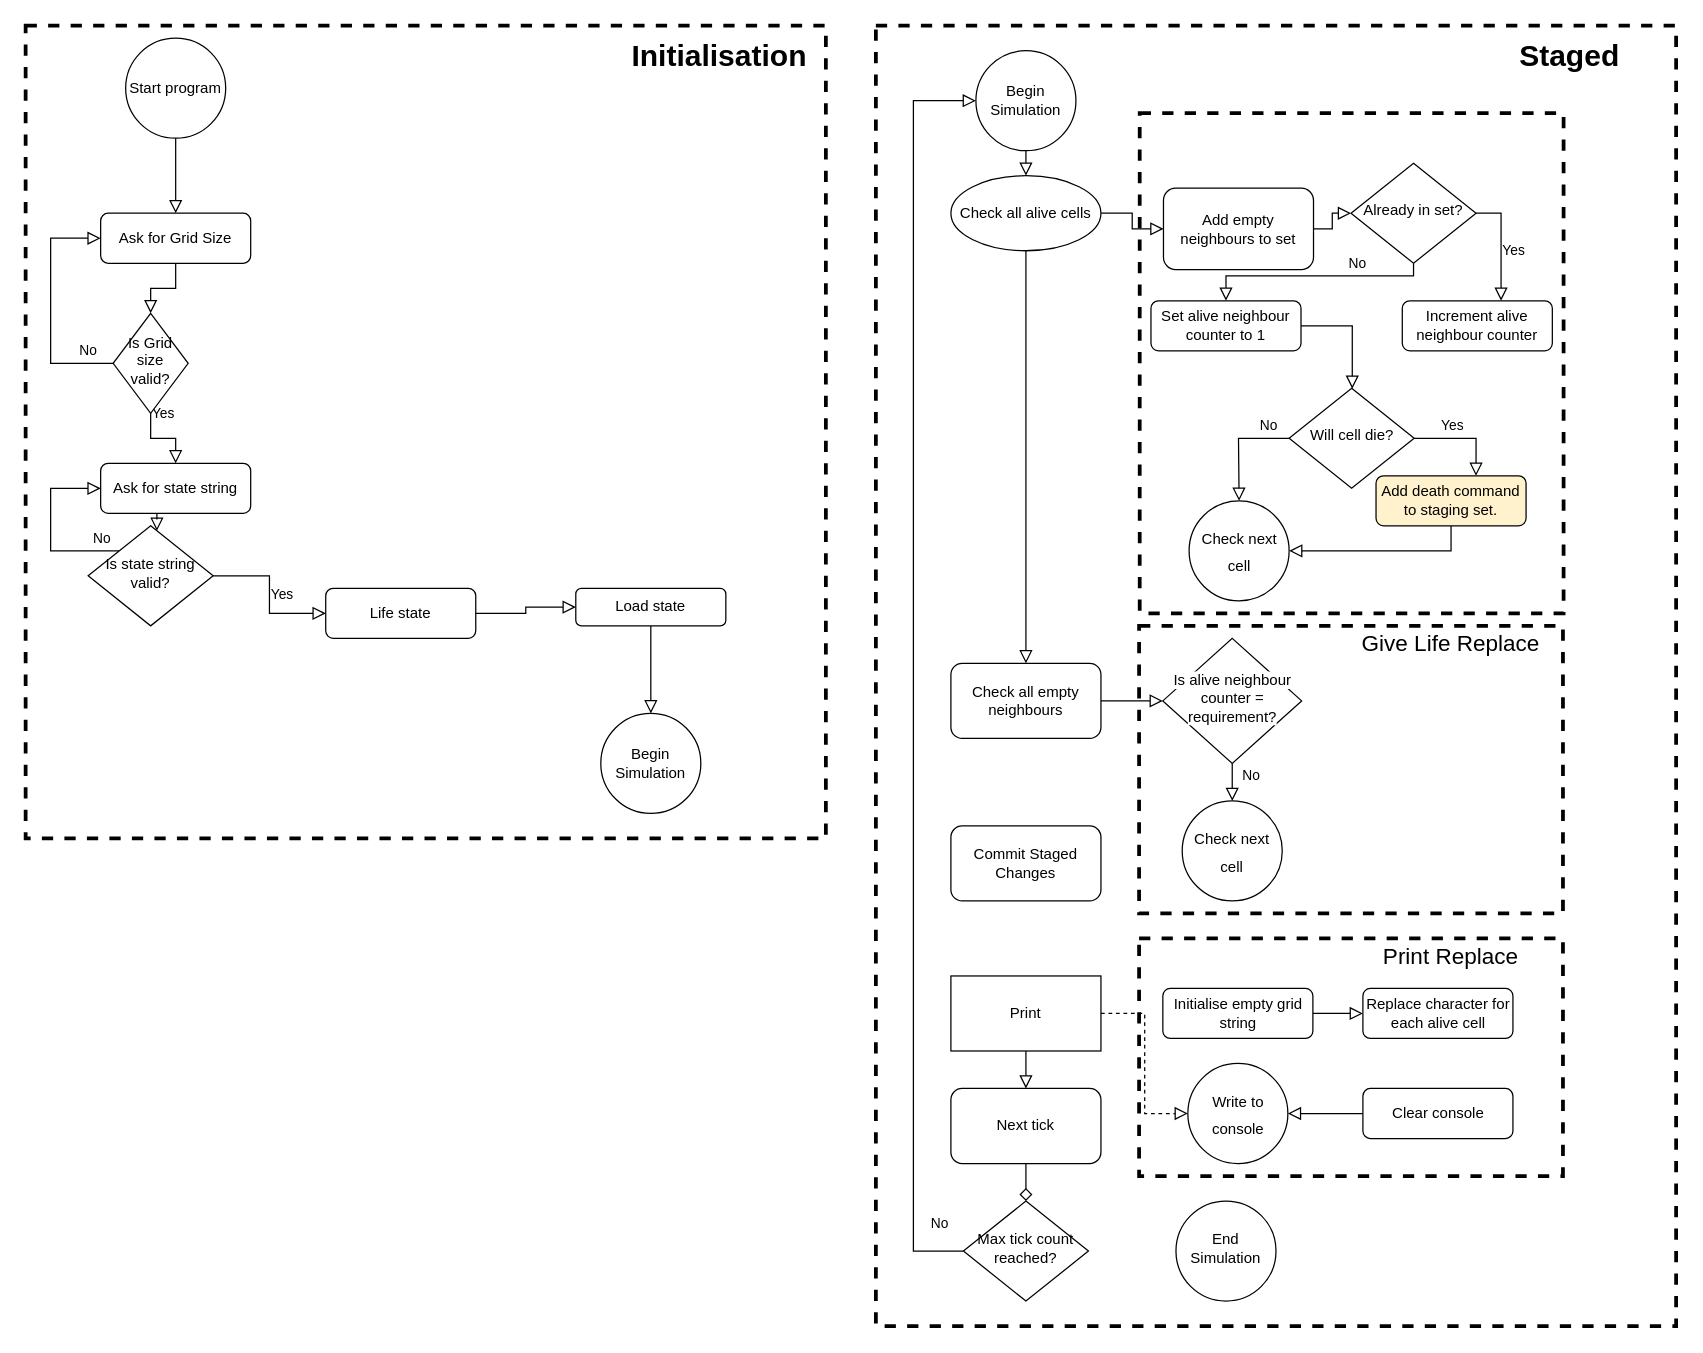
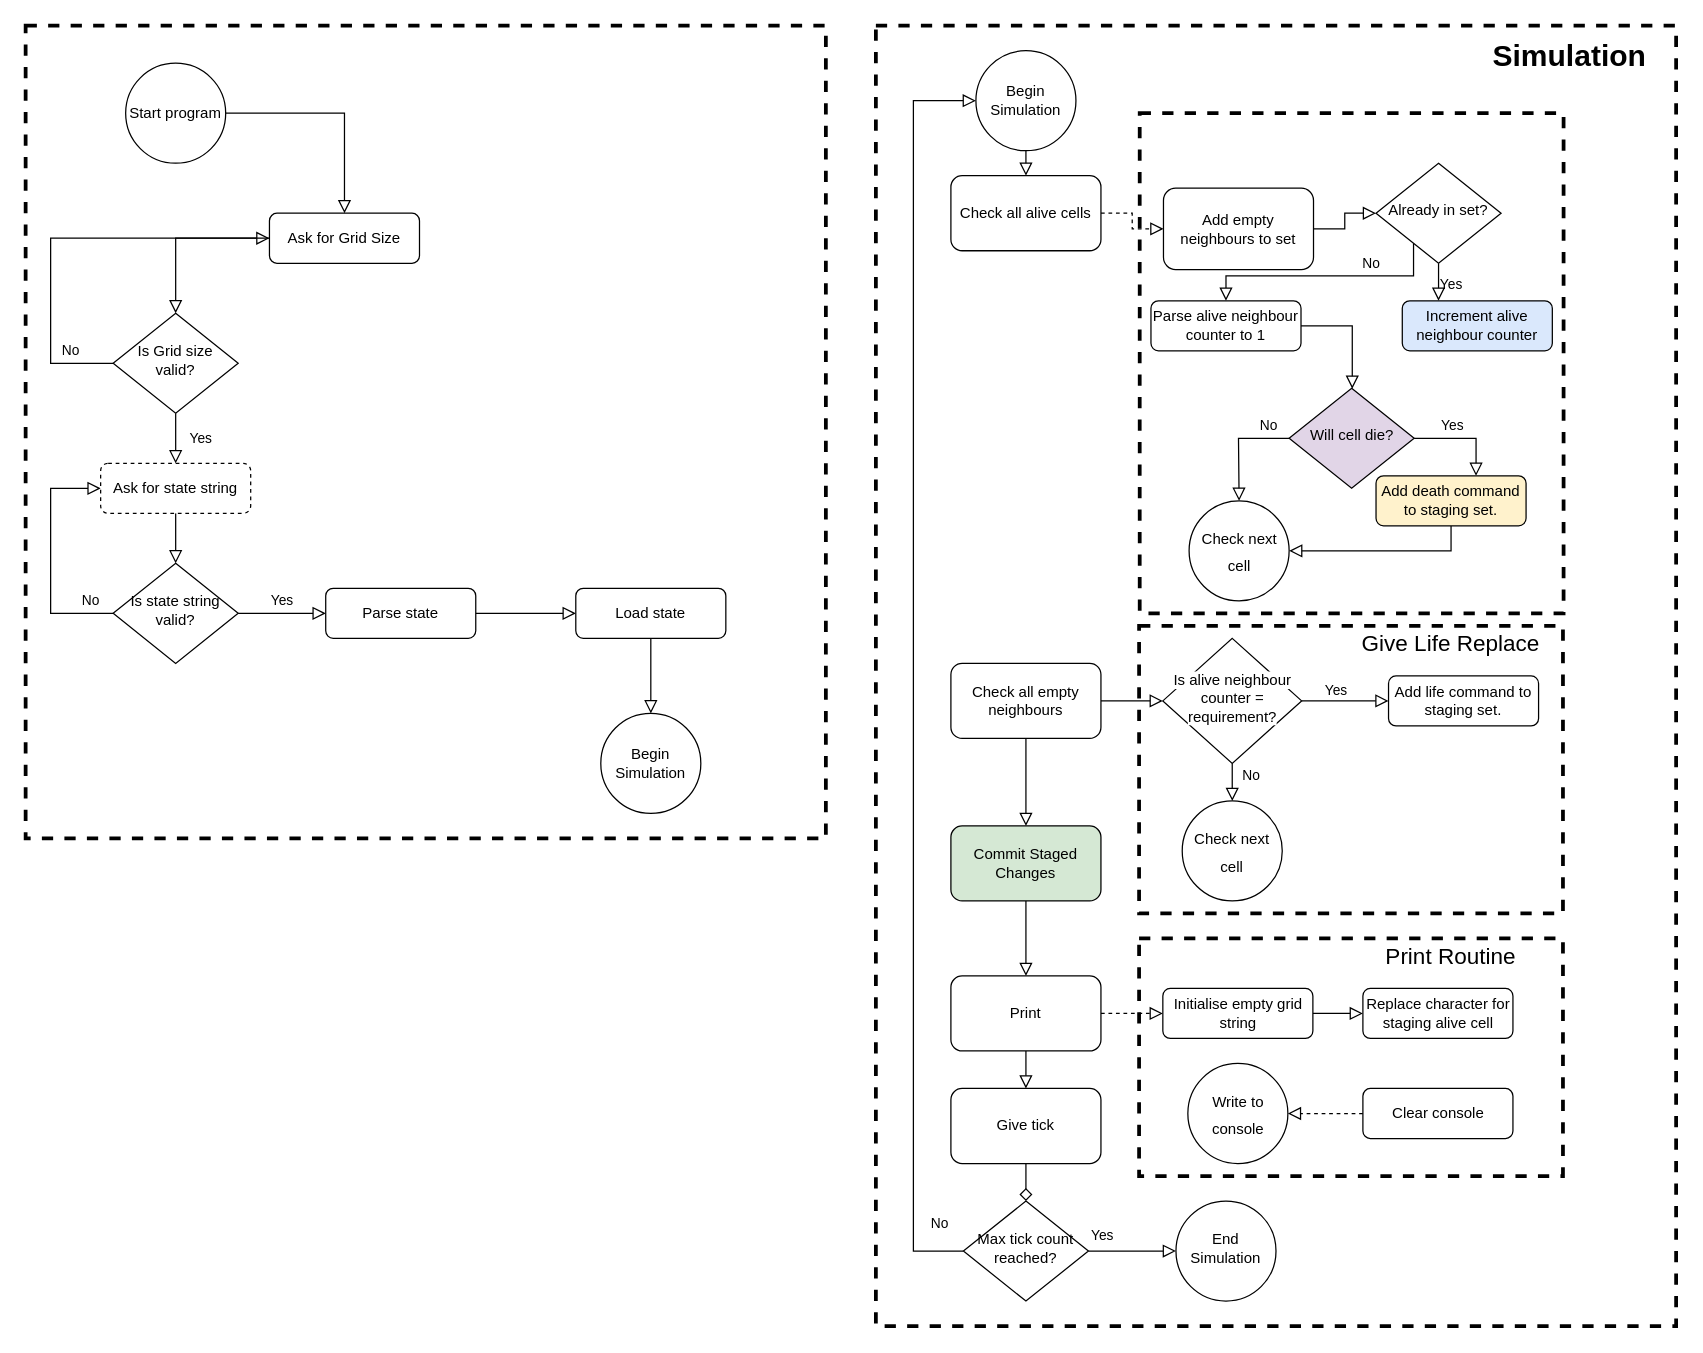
(719, 57) -> none
(1569, 57) -> (1569, 57)
(176, 88) -> (176, 113)
(1026, 213) -> (1026, 213)
(1413, 213) -> (1438, 213)
(1132, 215) -> (1132, 215)
(176, 238) -> (344, 238)
(1226, 326) -> (1226, 326)
(1477, 326) -> (1477, 326)
(151, 363) -> (176, 363)
(1351, 438) -> (1351, 438)
(1026, 450) -> none
(176, 488) -> (176, 488)
(151, 576) -> (176, 613)
(651, 607) -> (651, 613)
(401, 613) -> (401, 613)
none -> (1338, 701)
none -> (1463, 701)
none -> (1026, 776)
(1026, 863) -> (1026, 863)
none -> (1026, 931)
(1451, 957) -> (1451, 957)
(1026, 1013) -> (1026, 1013)
(1438, 1013) -> (1438, 1013)
(1144, 1077) -> (1146, 1013)
(1331, 1113) -> (1331, 1113)
(1026, 1126) -> (1026, 1126)
none -> (1126, 1251)
